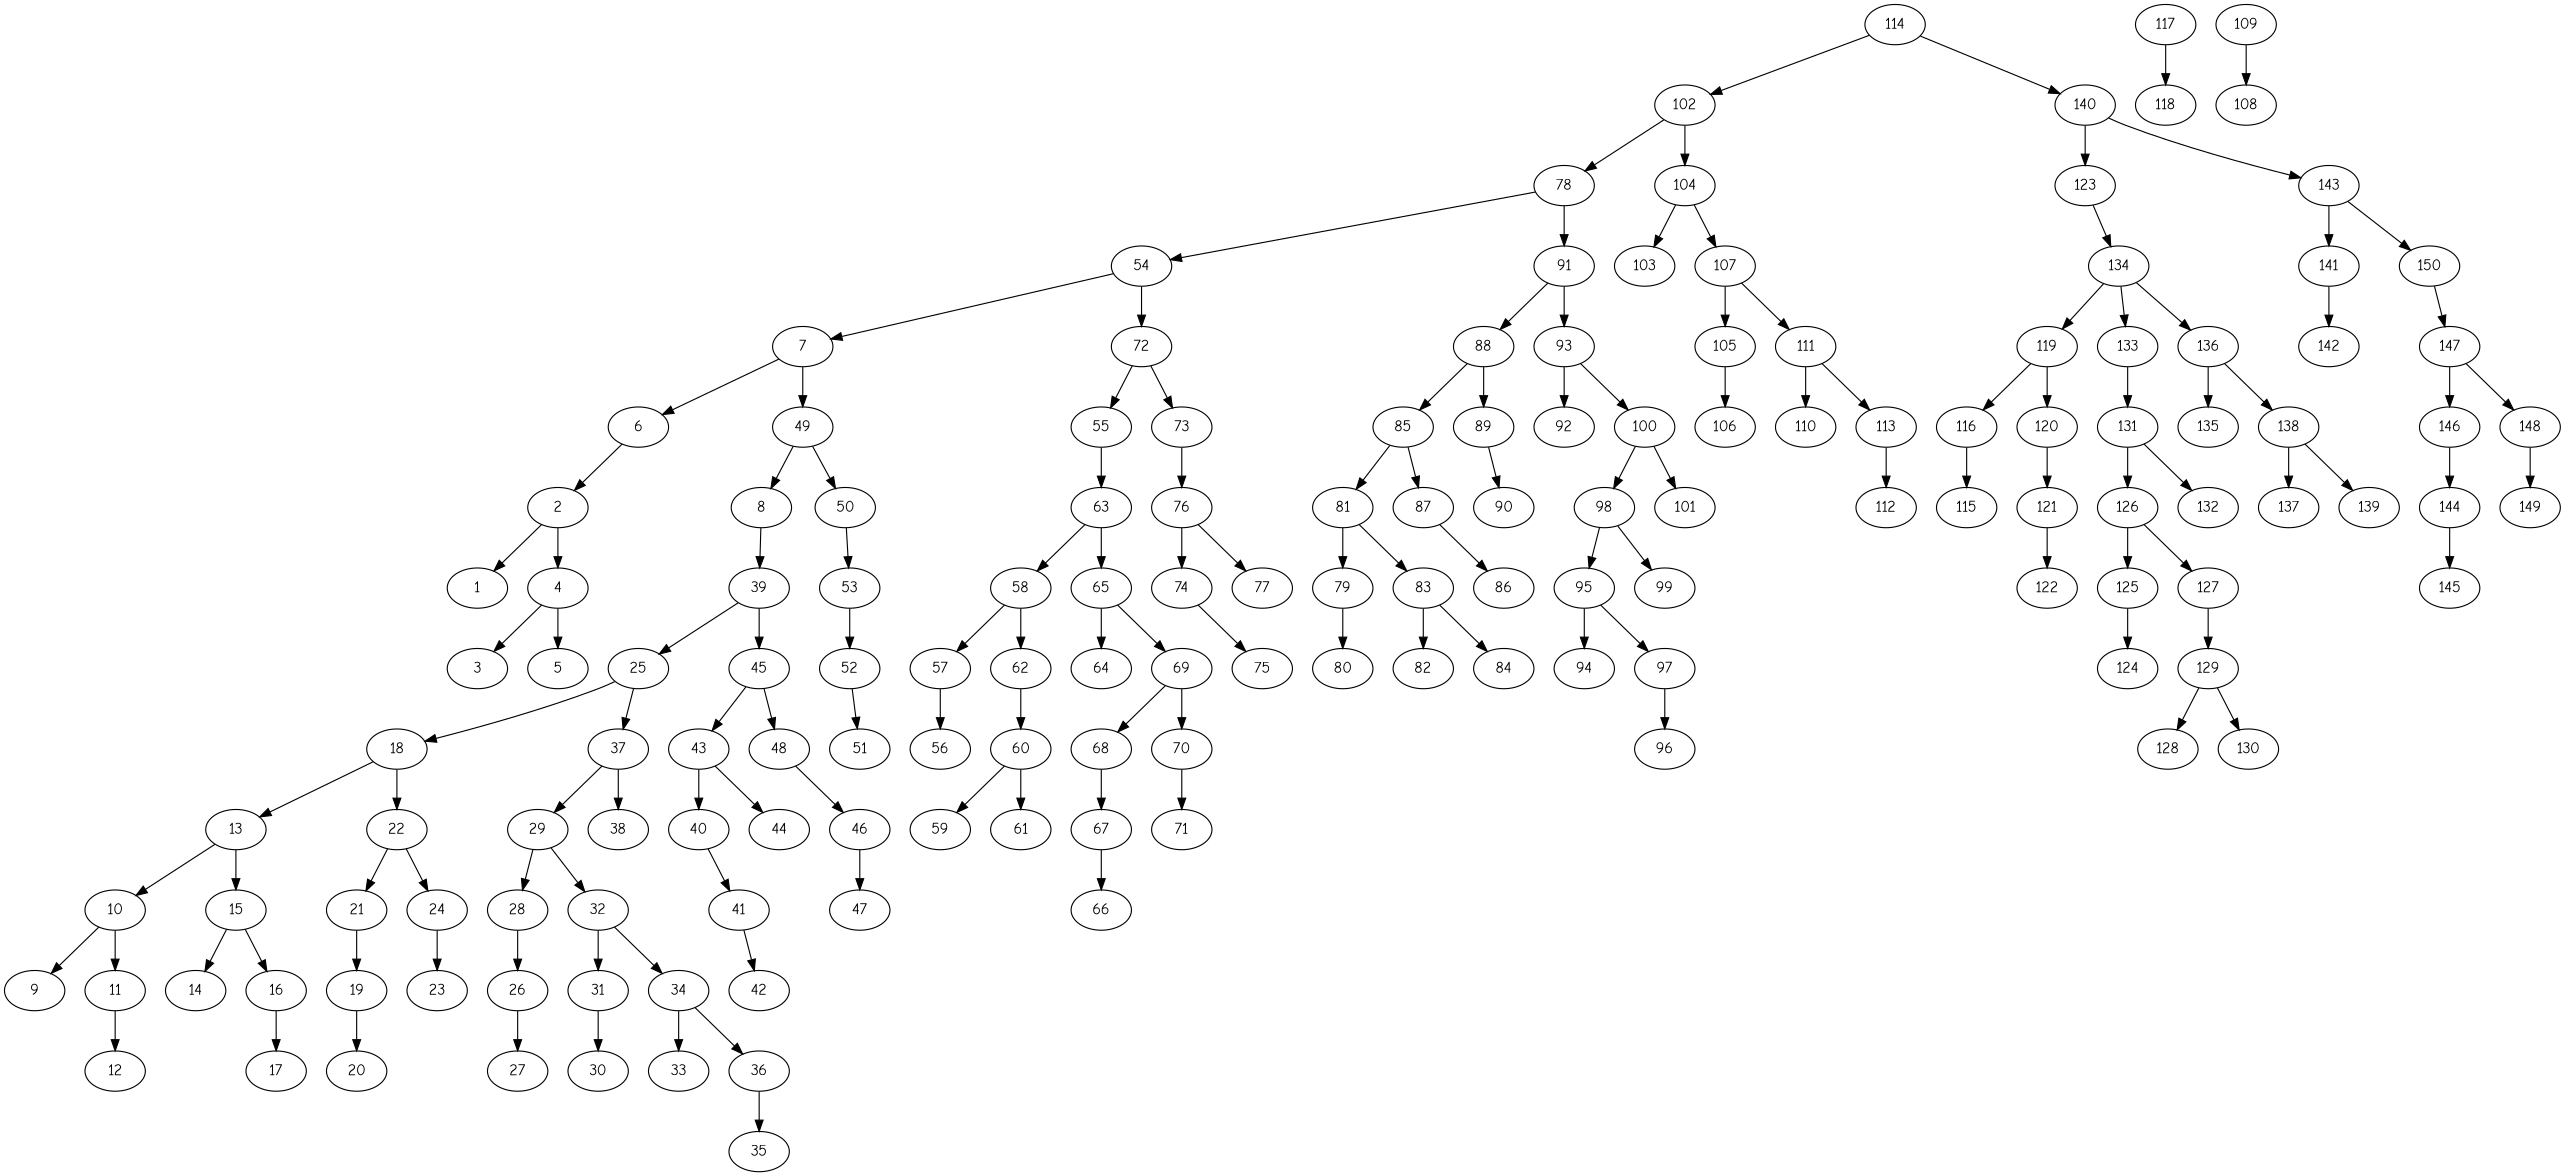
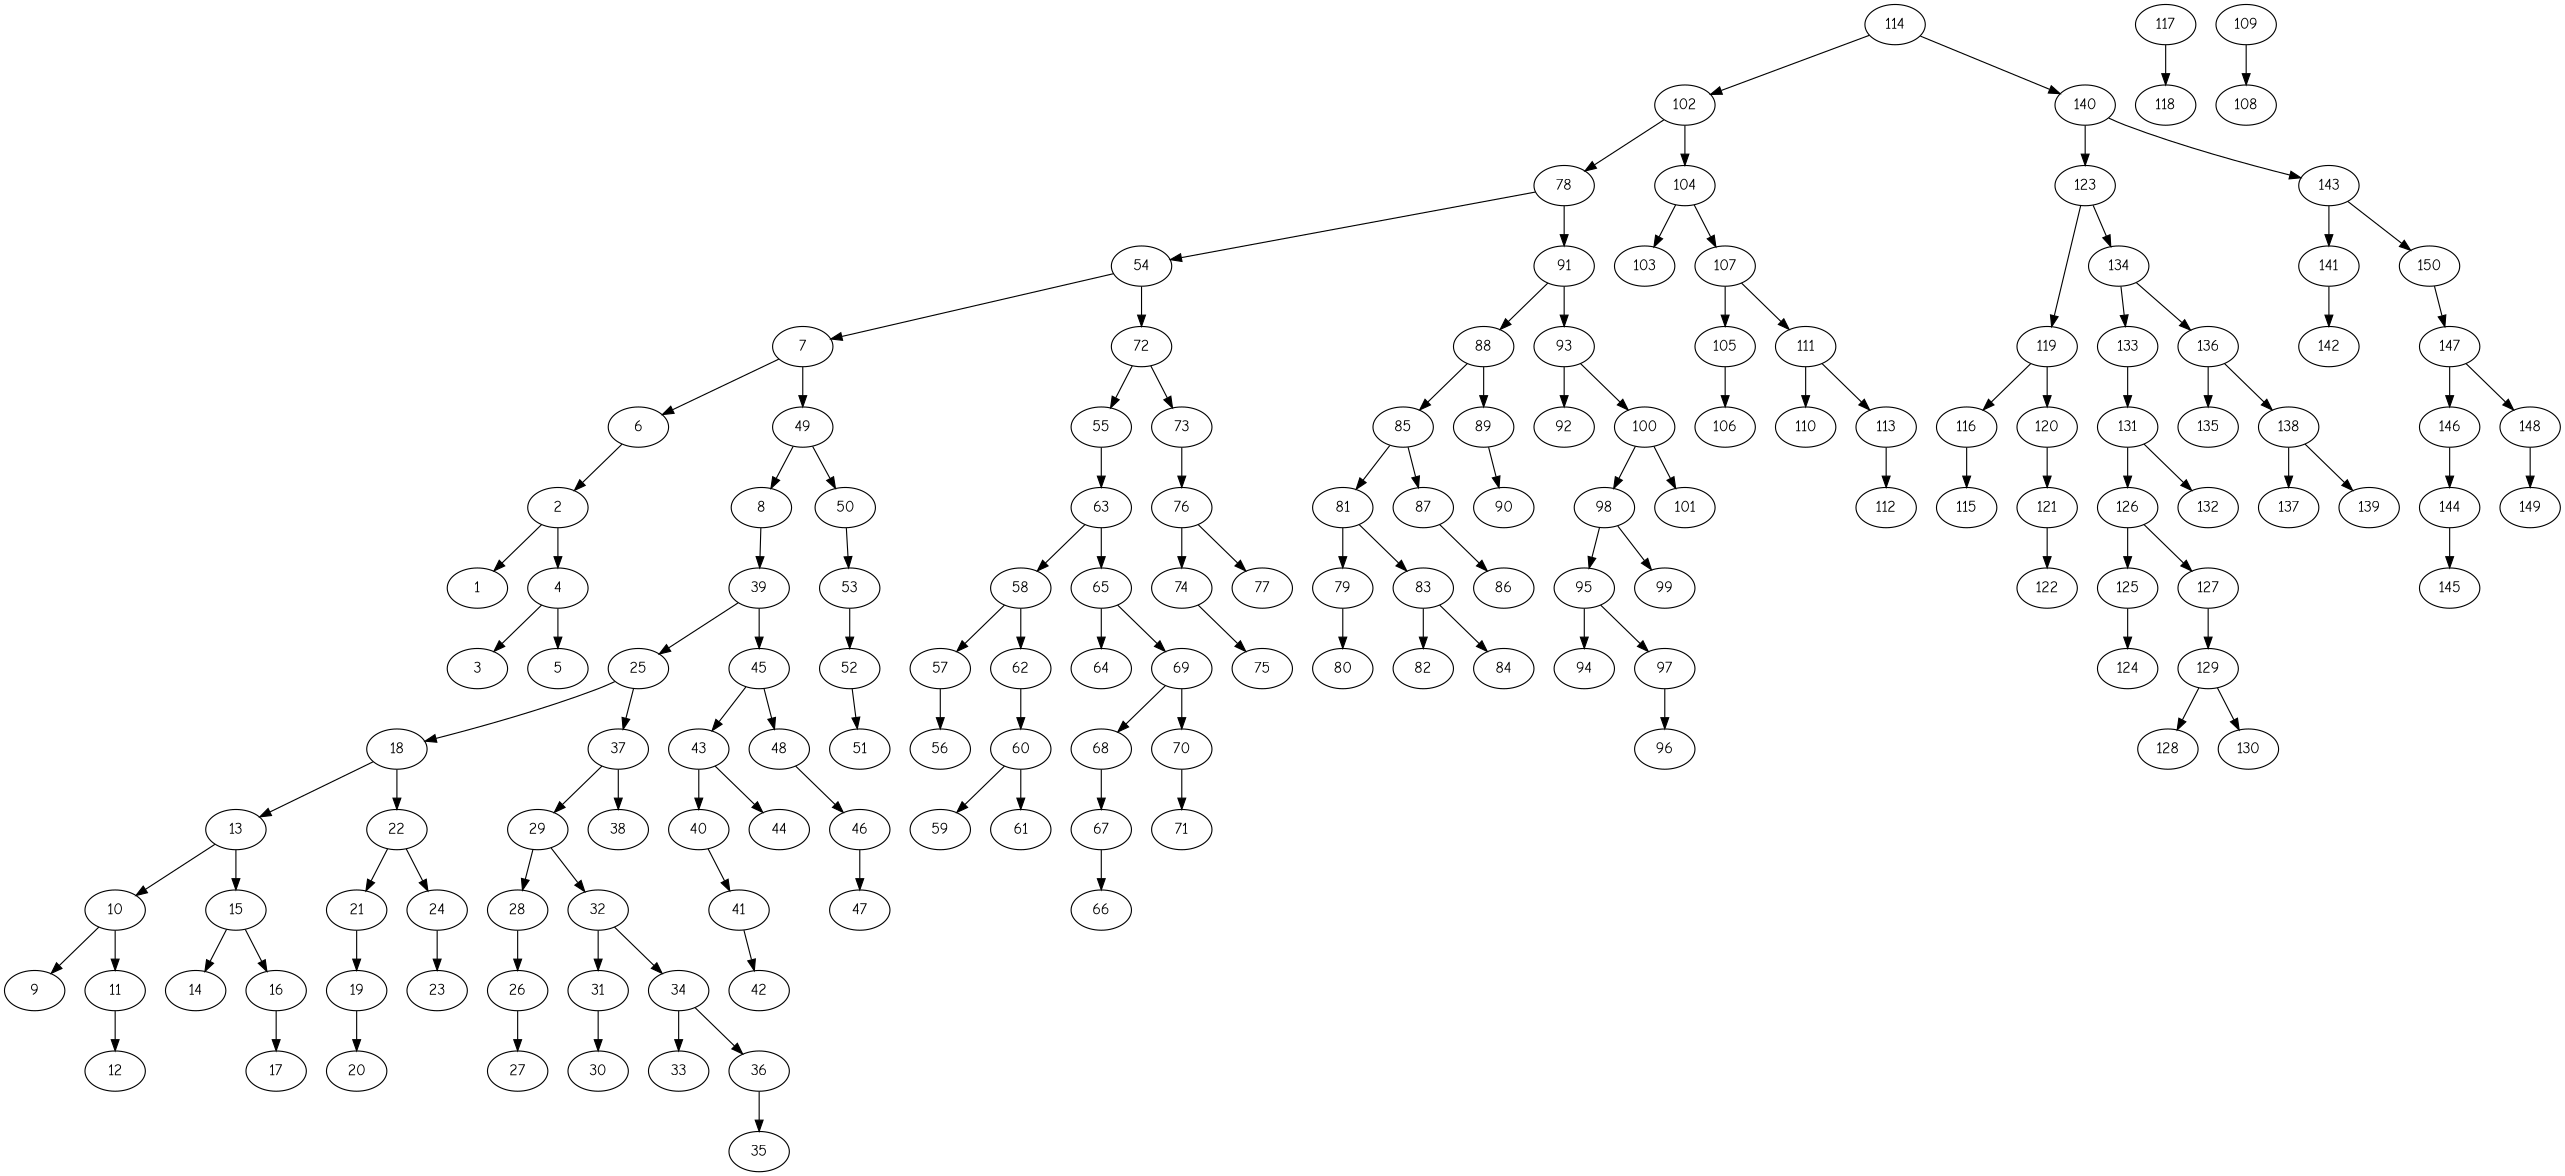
(2087, 302) -> (2067, 261)
